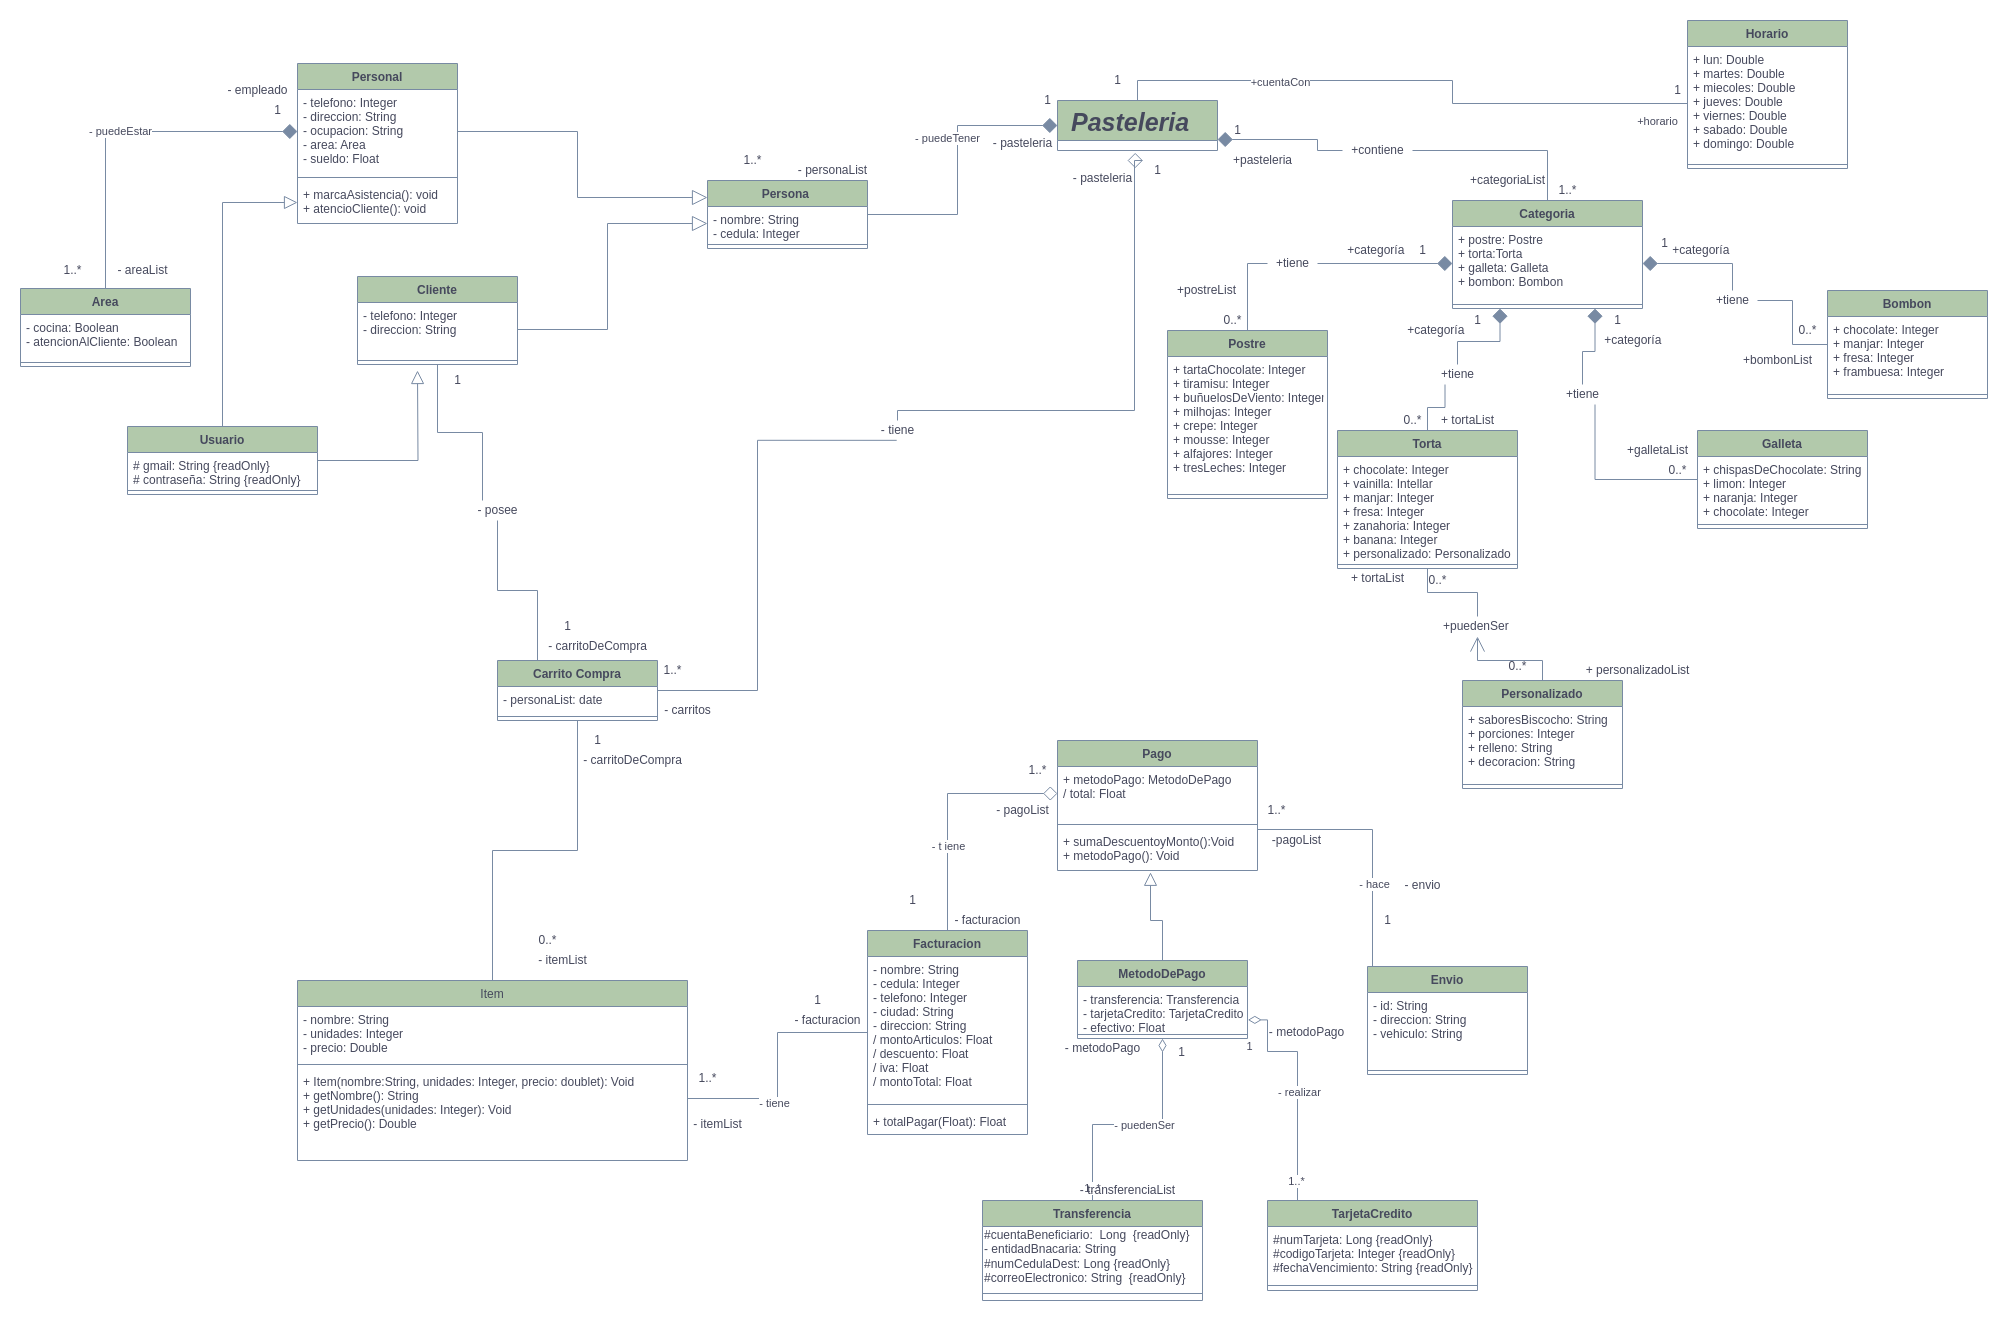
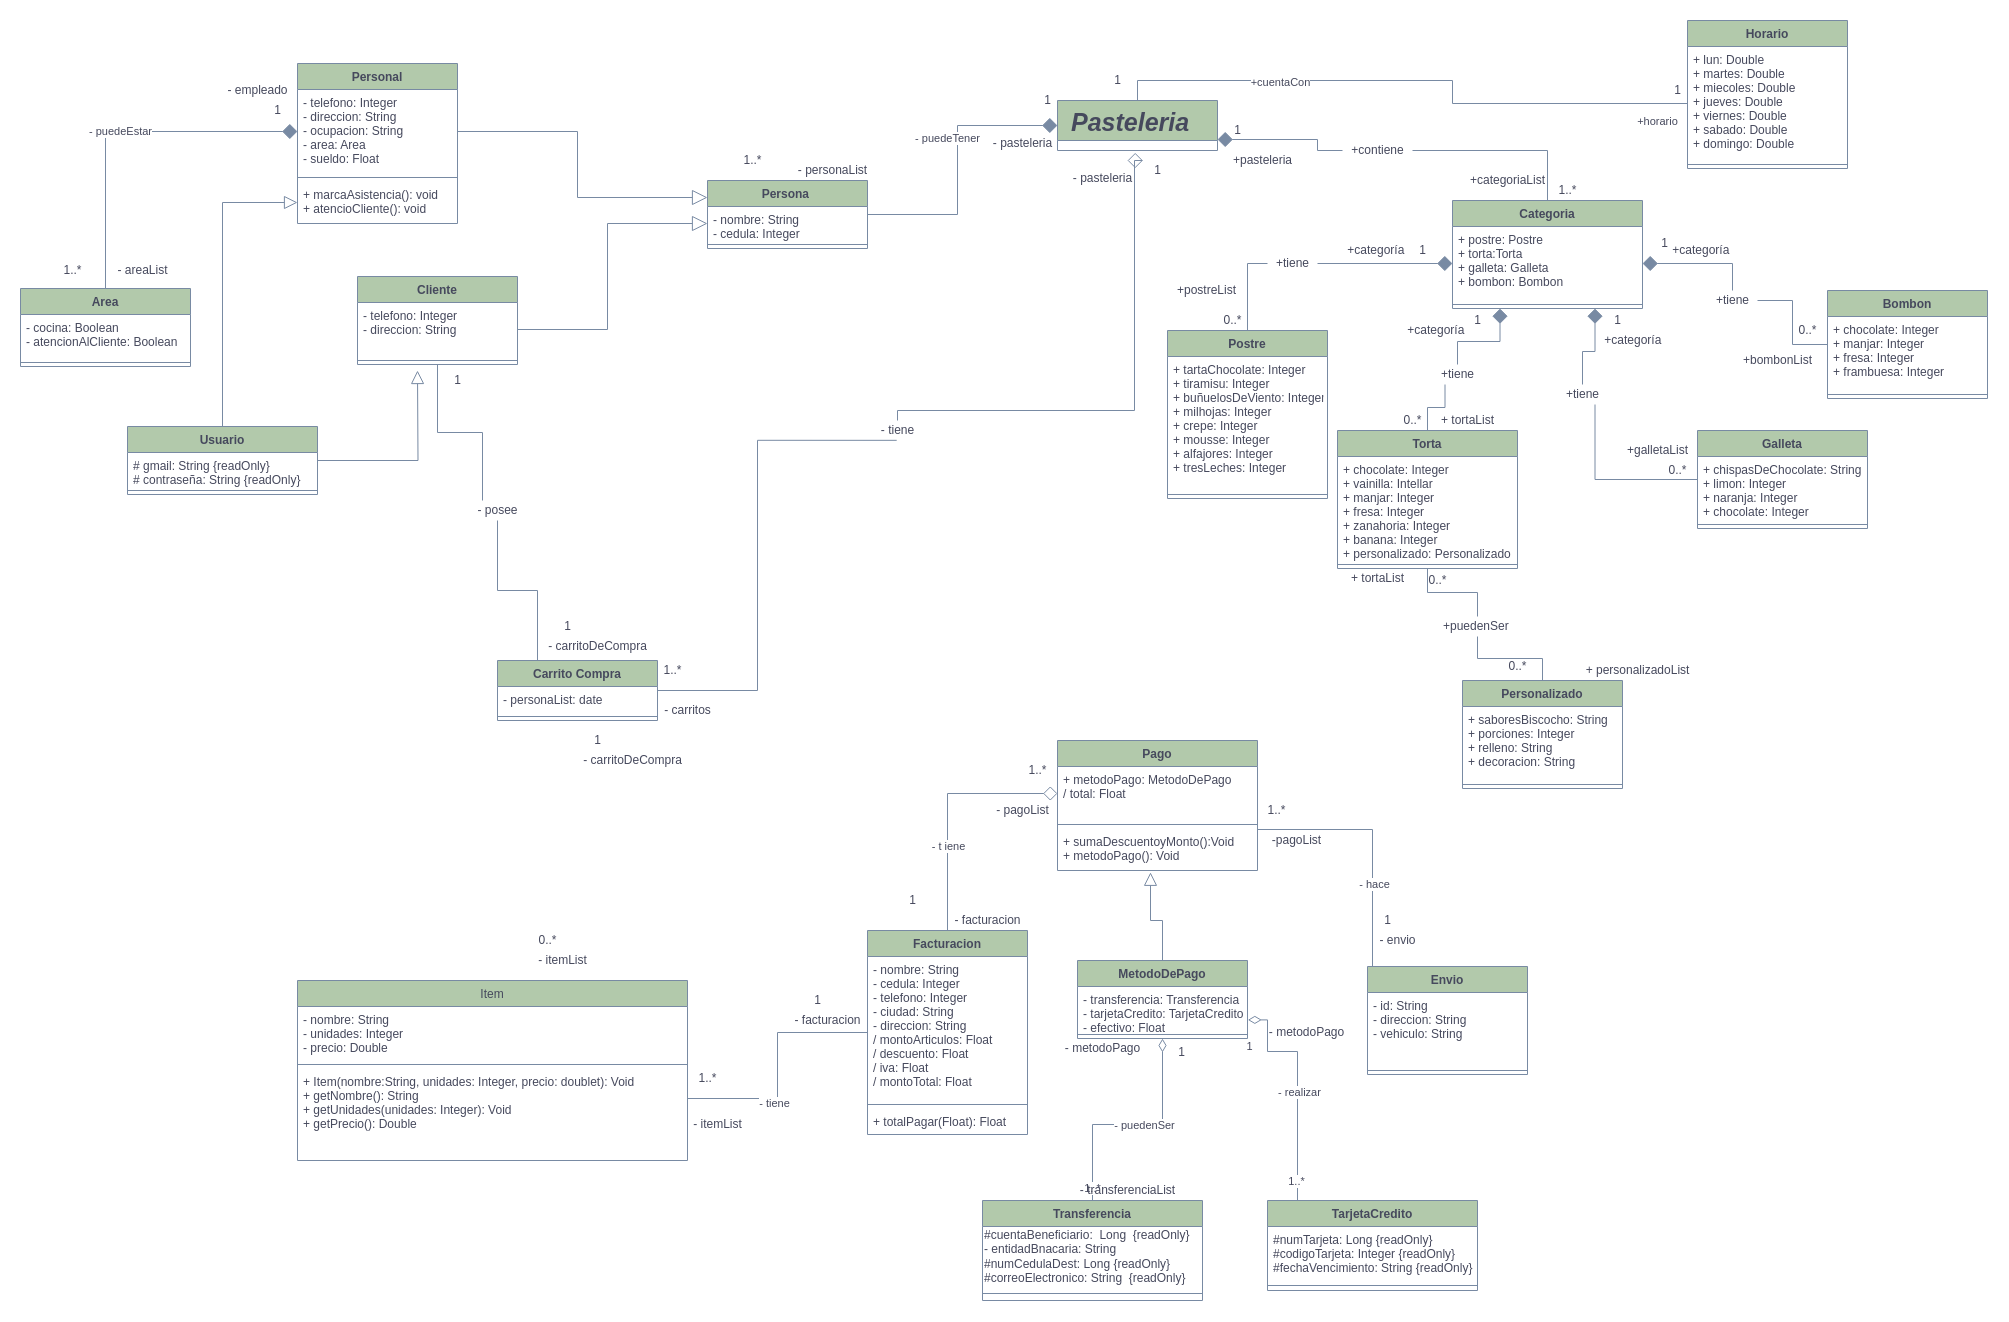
(1478, 643) -> (1478, 643)
(535, 851) -> none
(1423, 886) -> (1398, 941)
